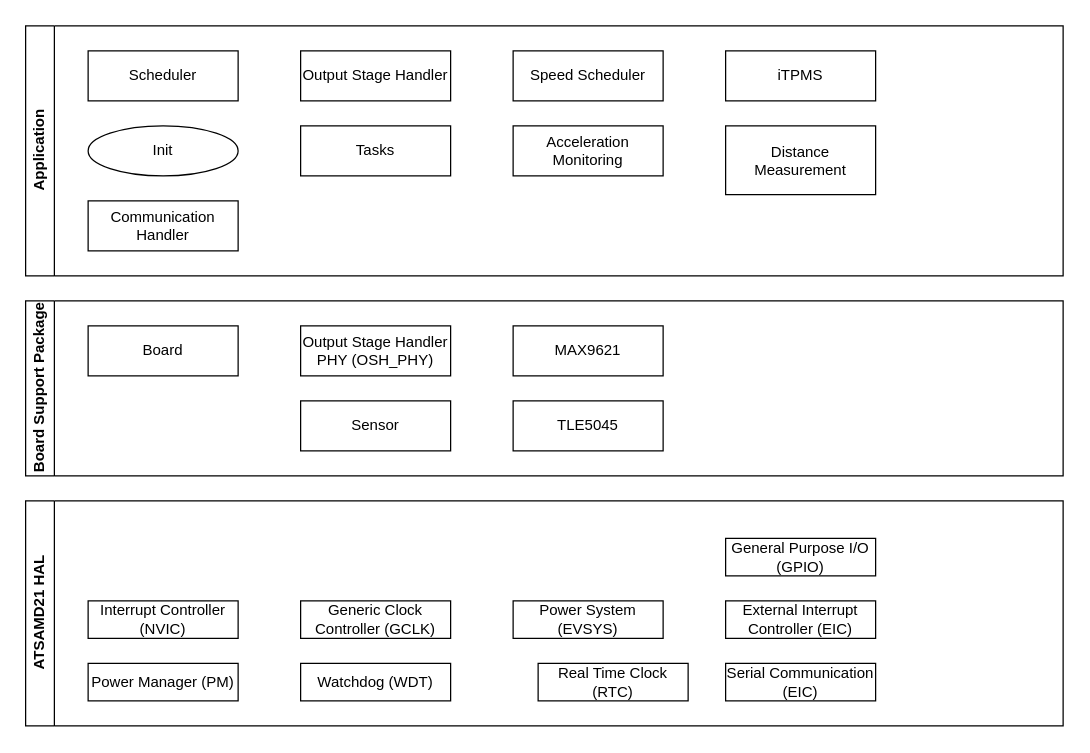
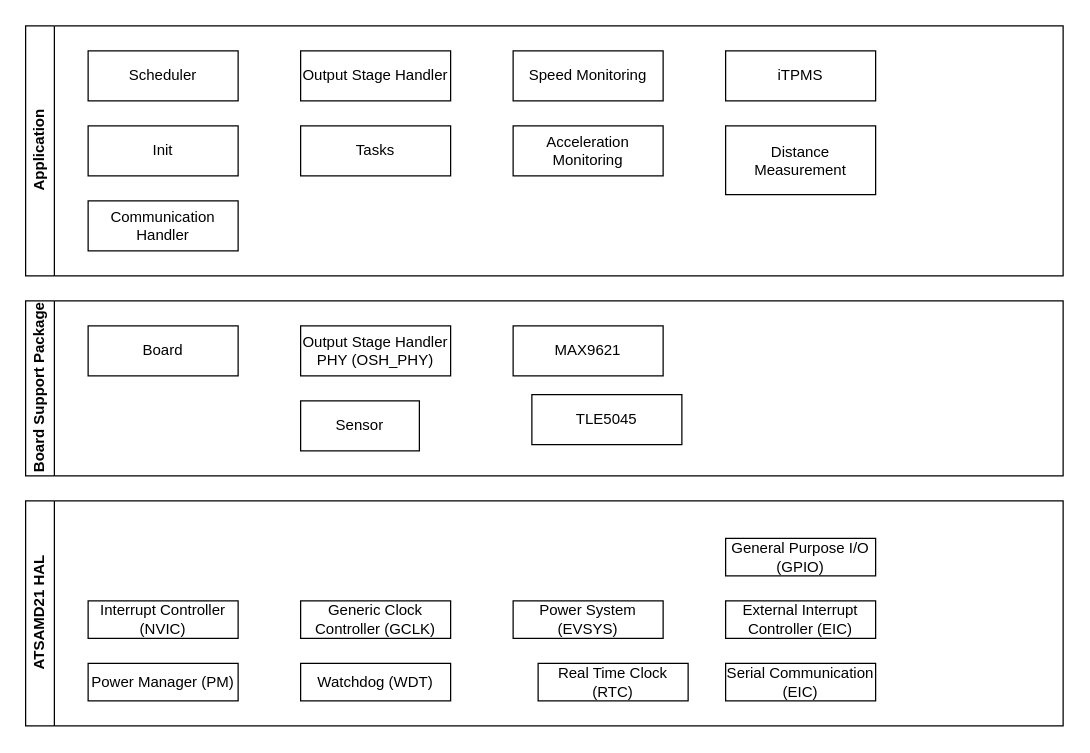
(588, 76) -> (588, 76)
(163, 151) -> (163, 151)
(376, 426) -> (360, 426)
(588, 426) -> (607, 419)
